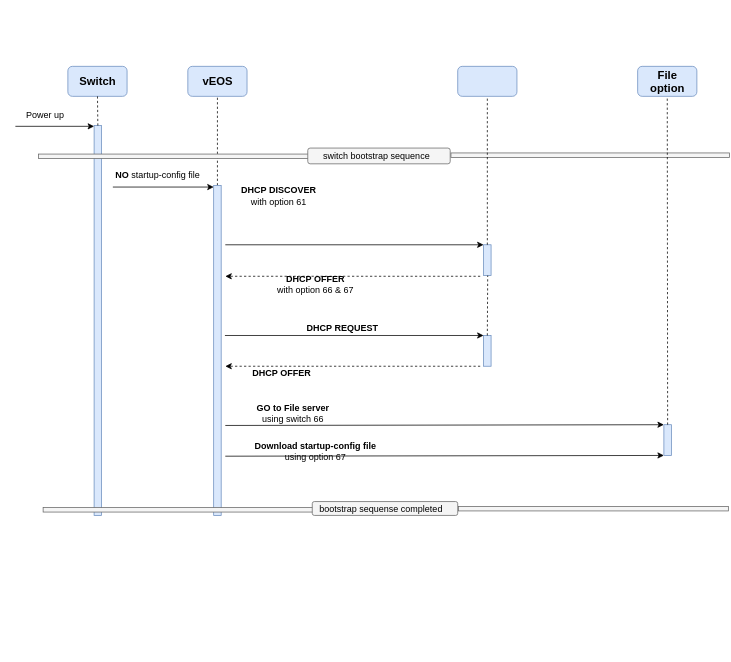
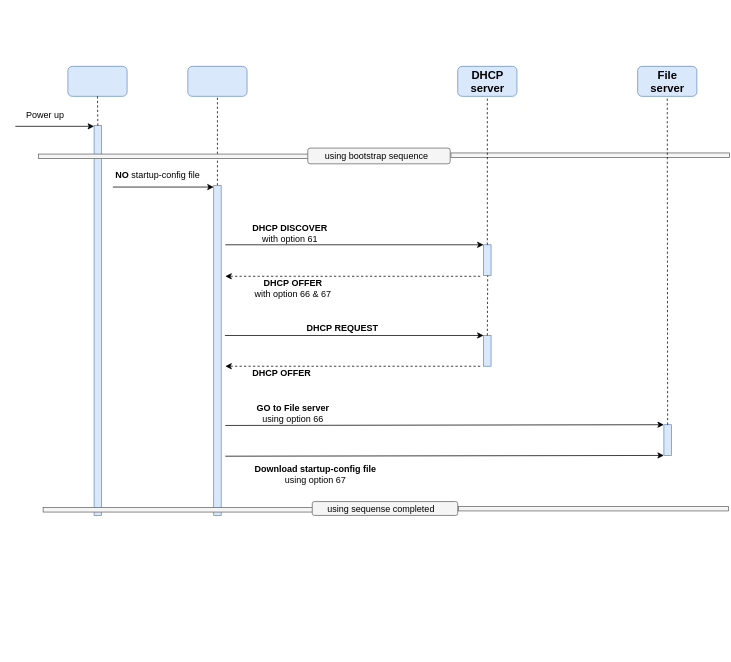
(98, 81) -> none
(218, 81) -> none
none -> (488, 81)
(668, 81) -> (668, 81)
(377, 156) -> (377, 156)
(279, 196) -> (290, 234)
(315, 285) -> (293, 288)
(293, 414) -> (293, 414)
(316, 452) -> (316, 474)
(381, 510) -> (381, 510)
